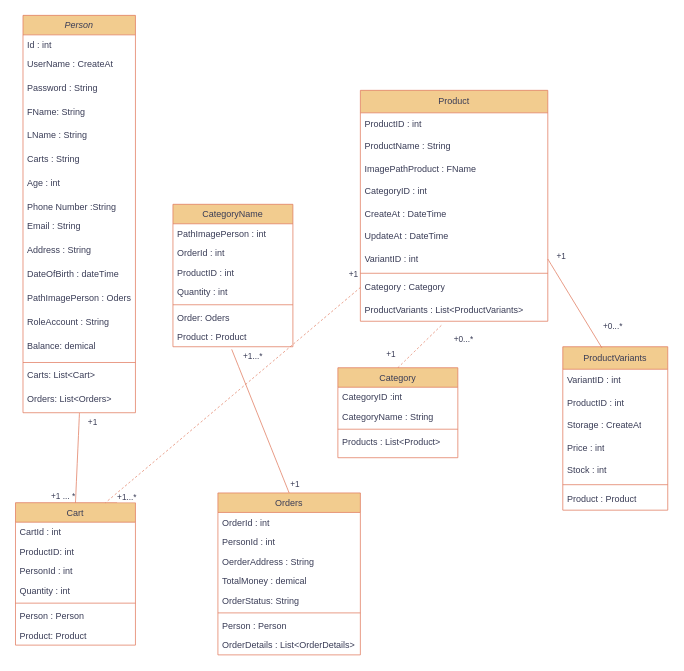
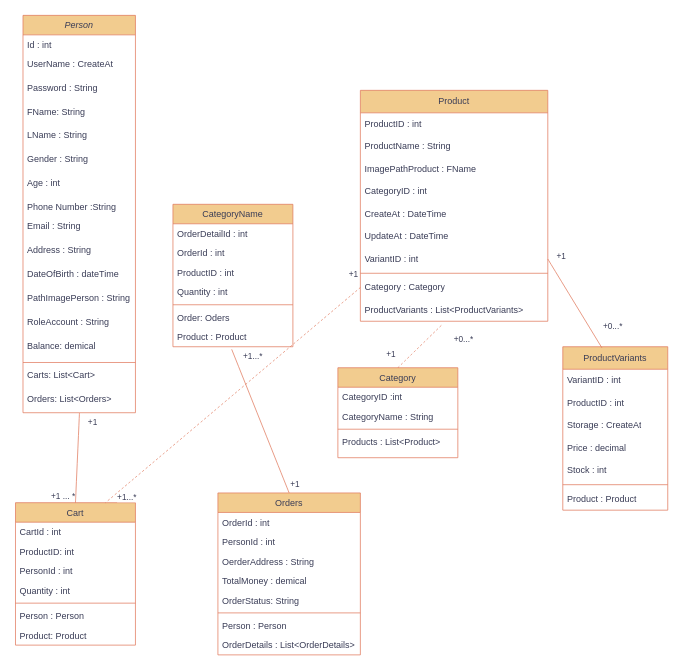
(58, 159) -> (60, 159)
(225, 234) -> (218, 234)
(81, 299) -> (83, 299)
(589, 448) -> (598, 448)
